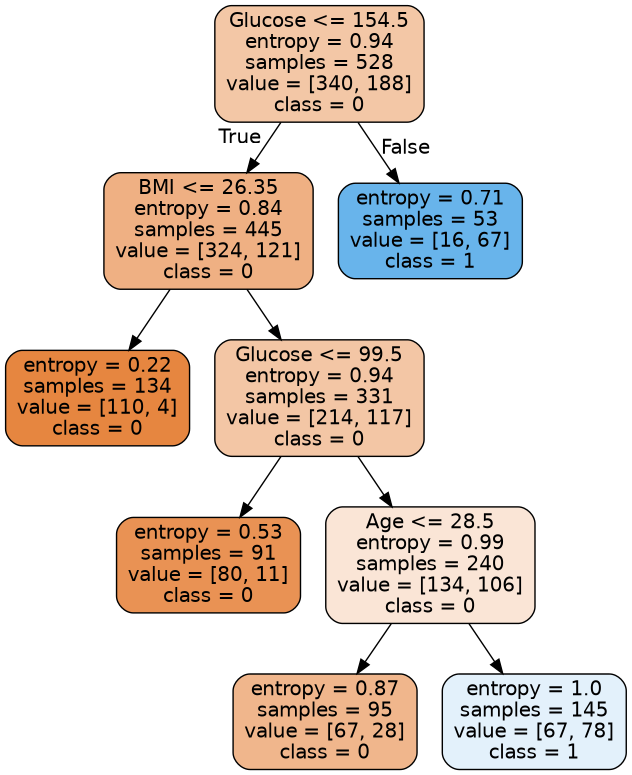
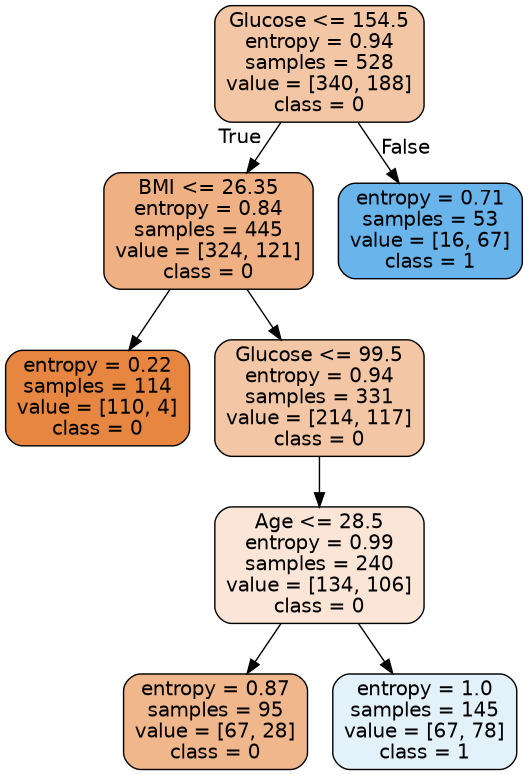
(98, 398) -> (98, 398)
(209, 565) -> none
